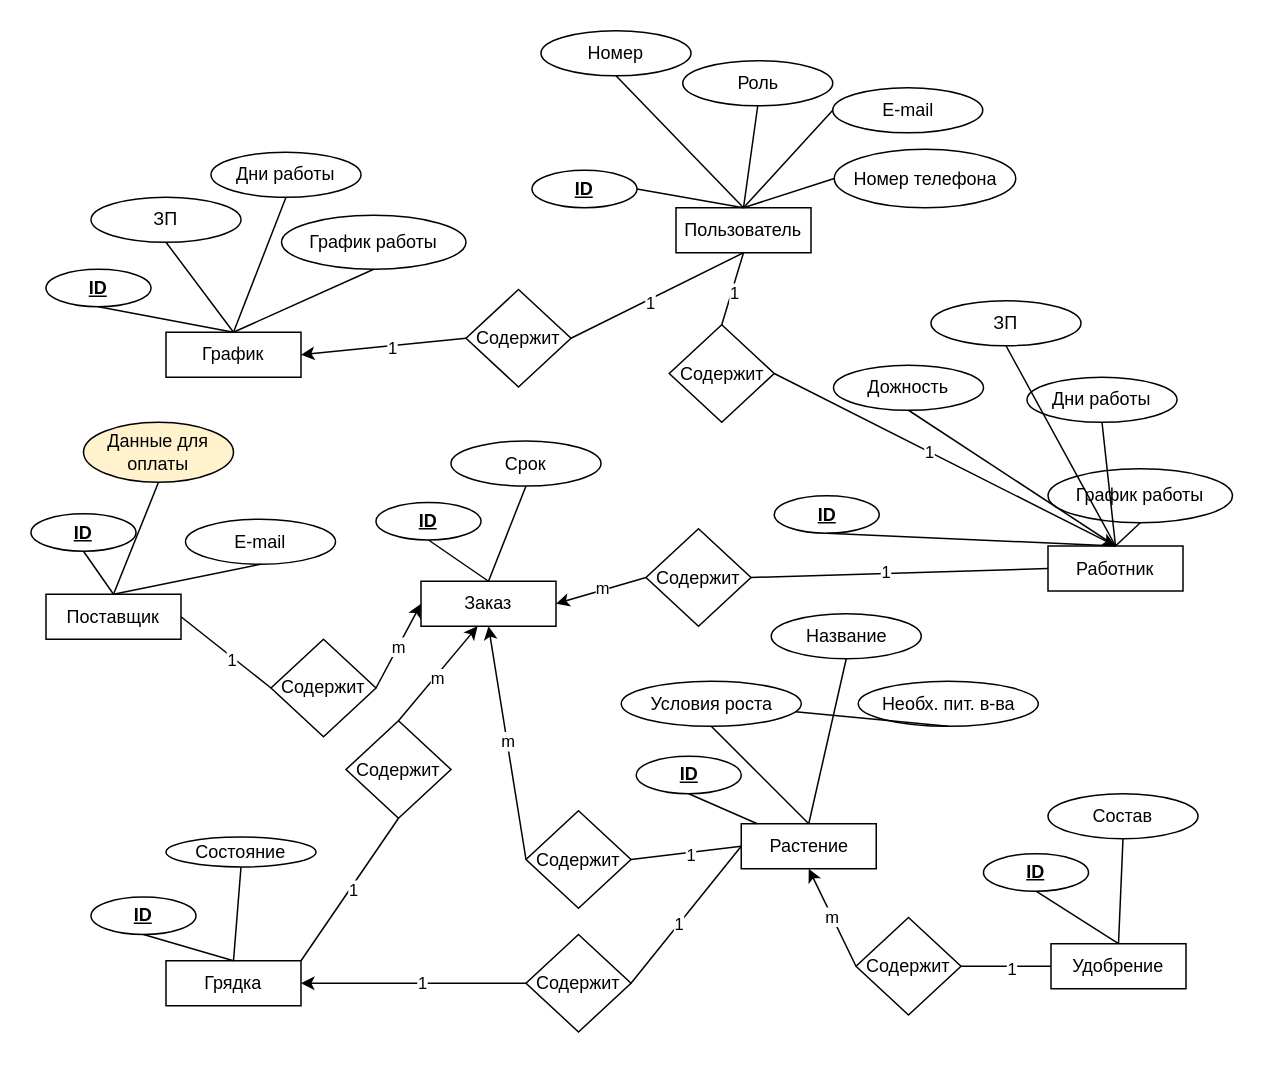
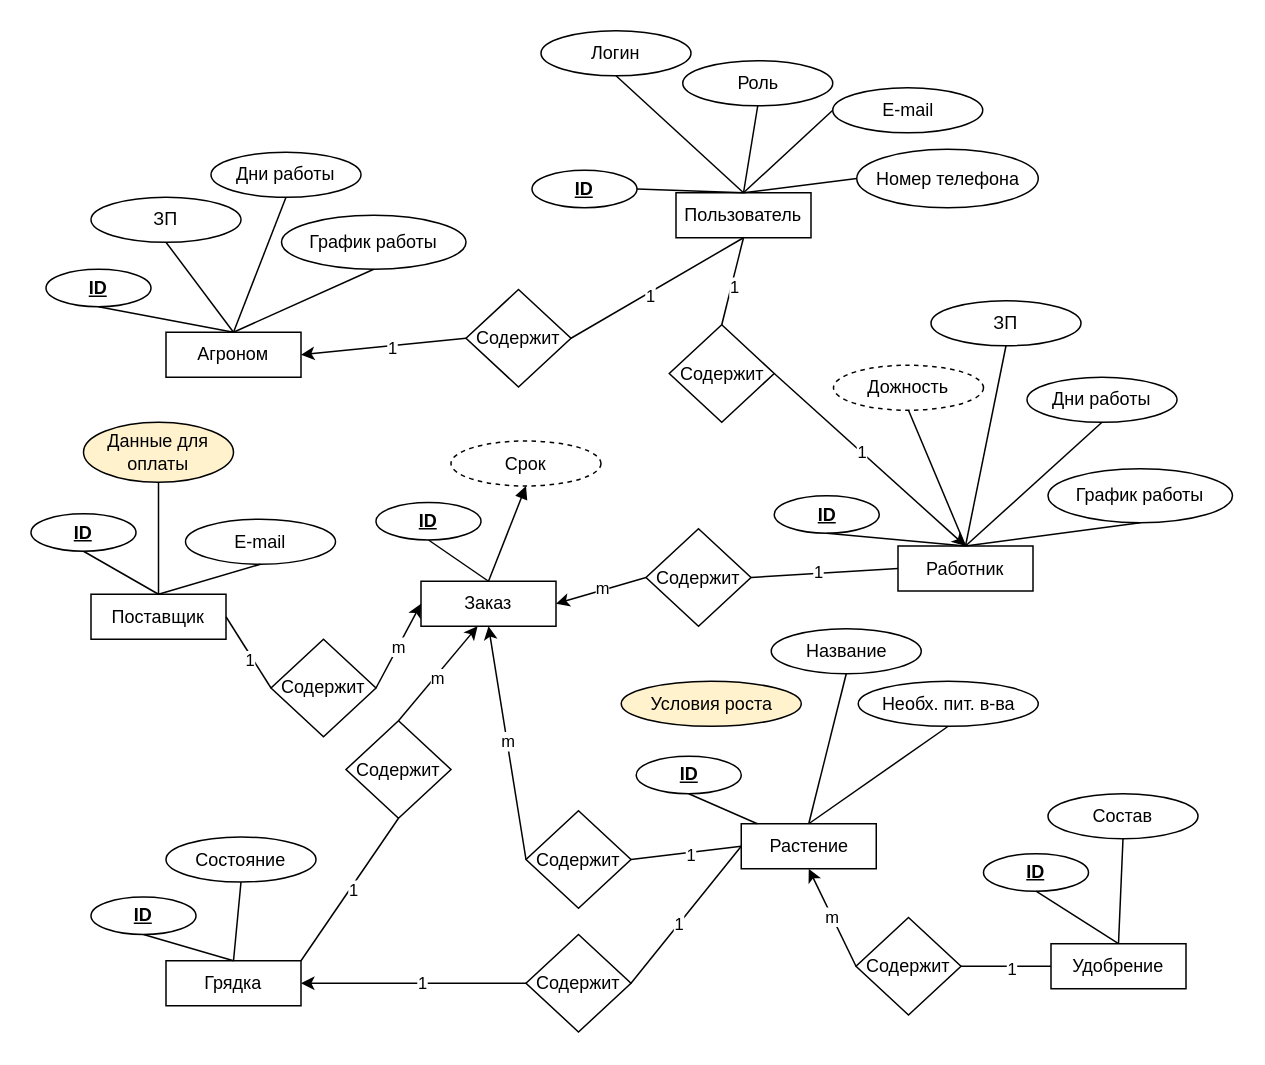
(616, 53) -> (616, 53)
(925, 179) -> (947, 179)
(743, 230) -> (743, 215)
(233, 355) -> (233, 355)
(908, 388) -> (908, 388)
(526, 464) -> (526, 464)
(523, 493) -> (521, 499)
(1115, 569) -> (965, 569)
(113, 617) -> (158, 617)
(846, 636) -> (846, 651)
(711, 704) -> (711, 704)
(872, 719) -> (878, 775)
(760, 775) -> none
(241, 852) -> (241, 860)
